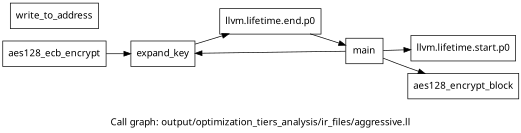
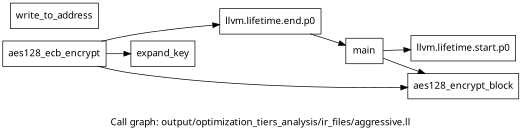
(209, 40) -> (157, 31)
(274, 52) -> none
none -> (248, 84)
